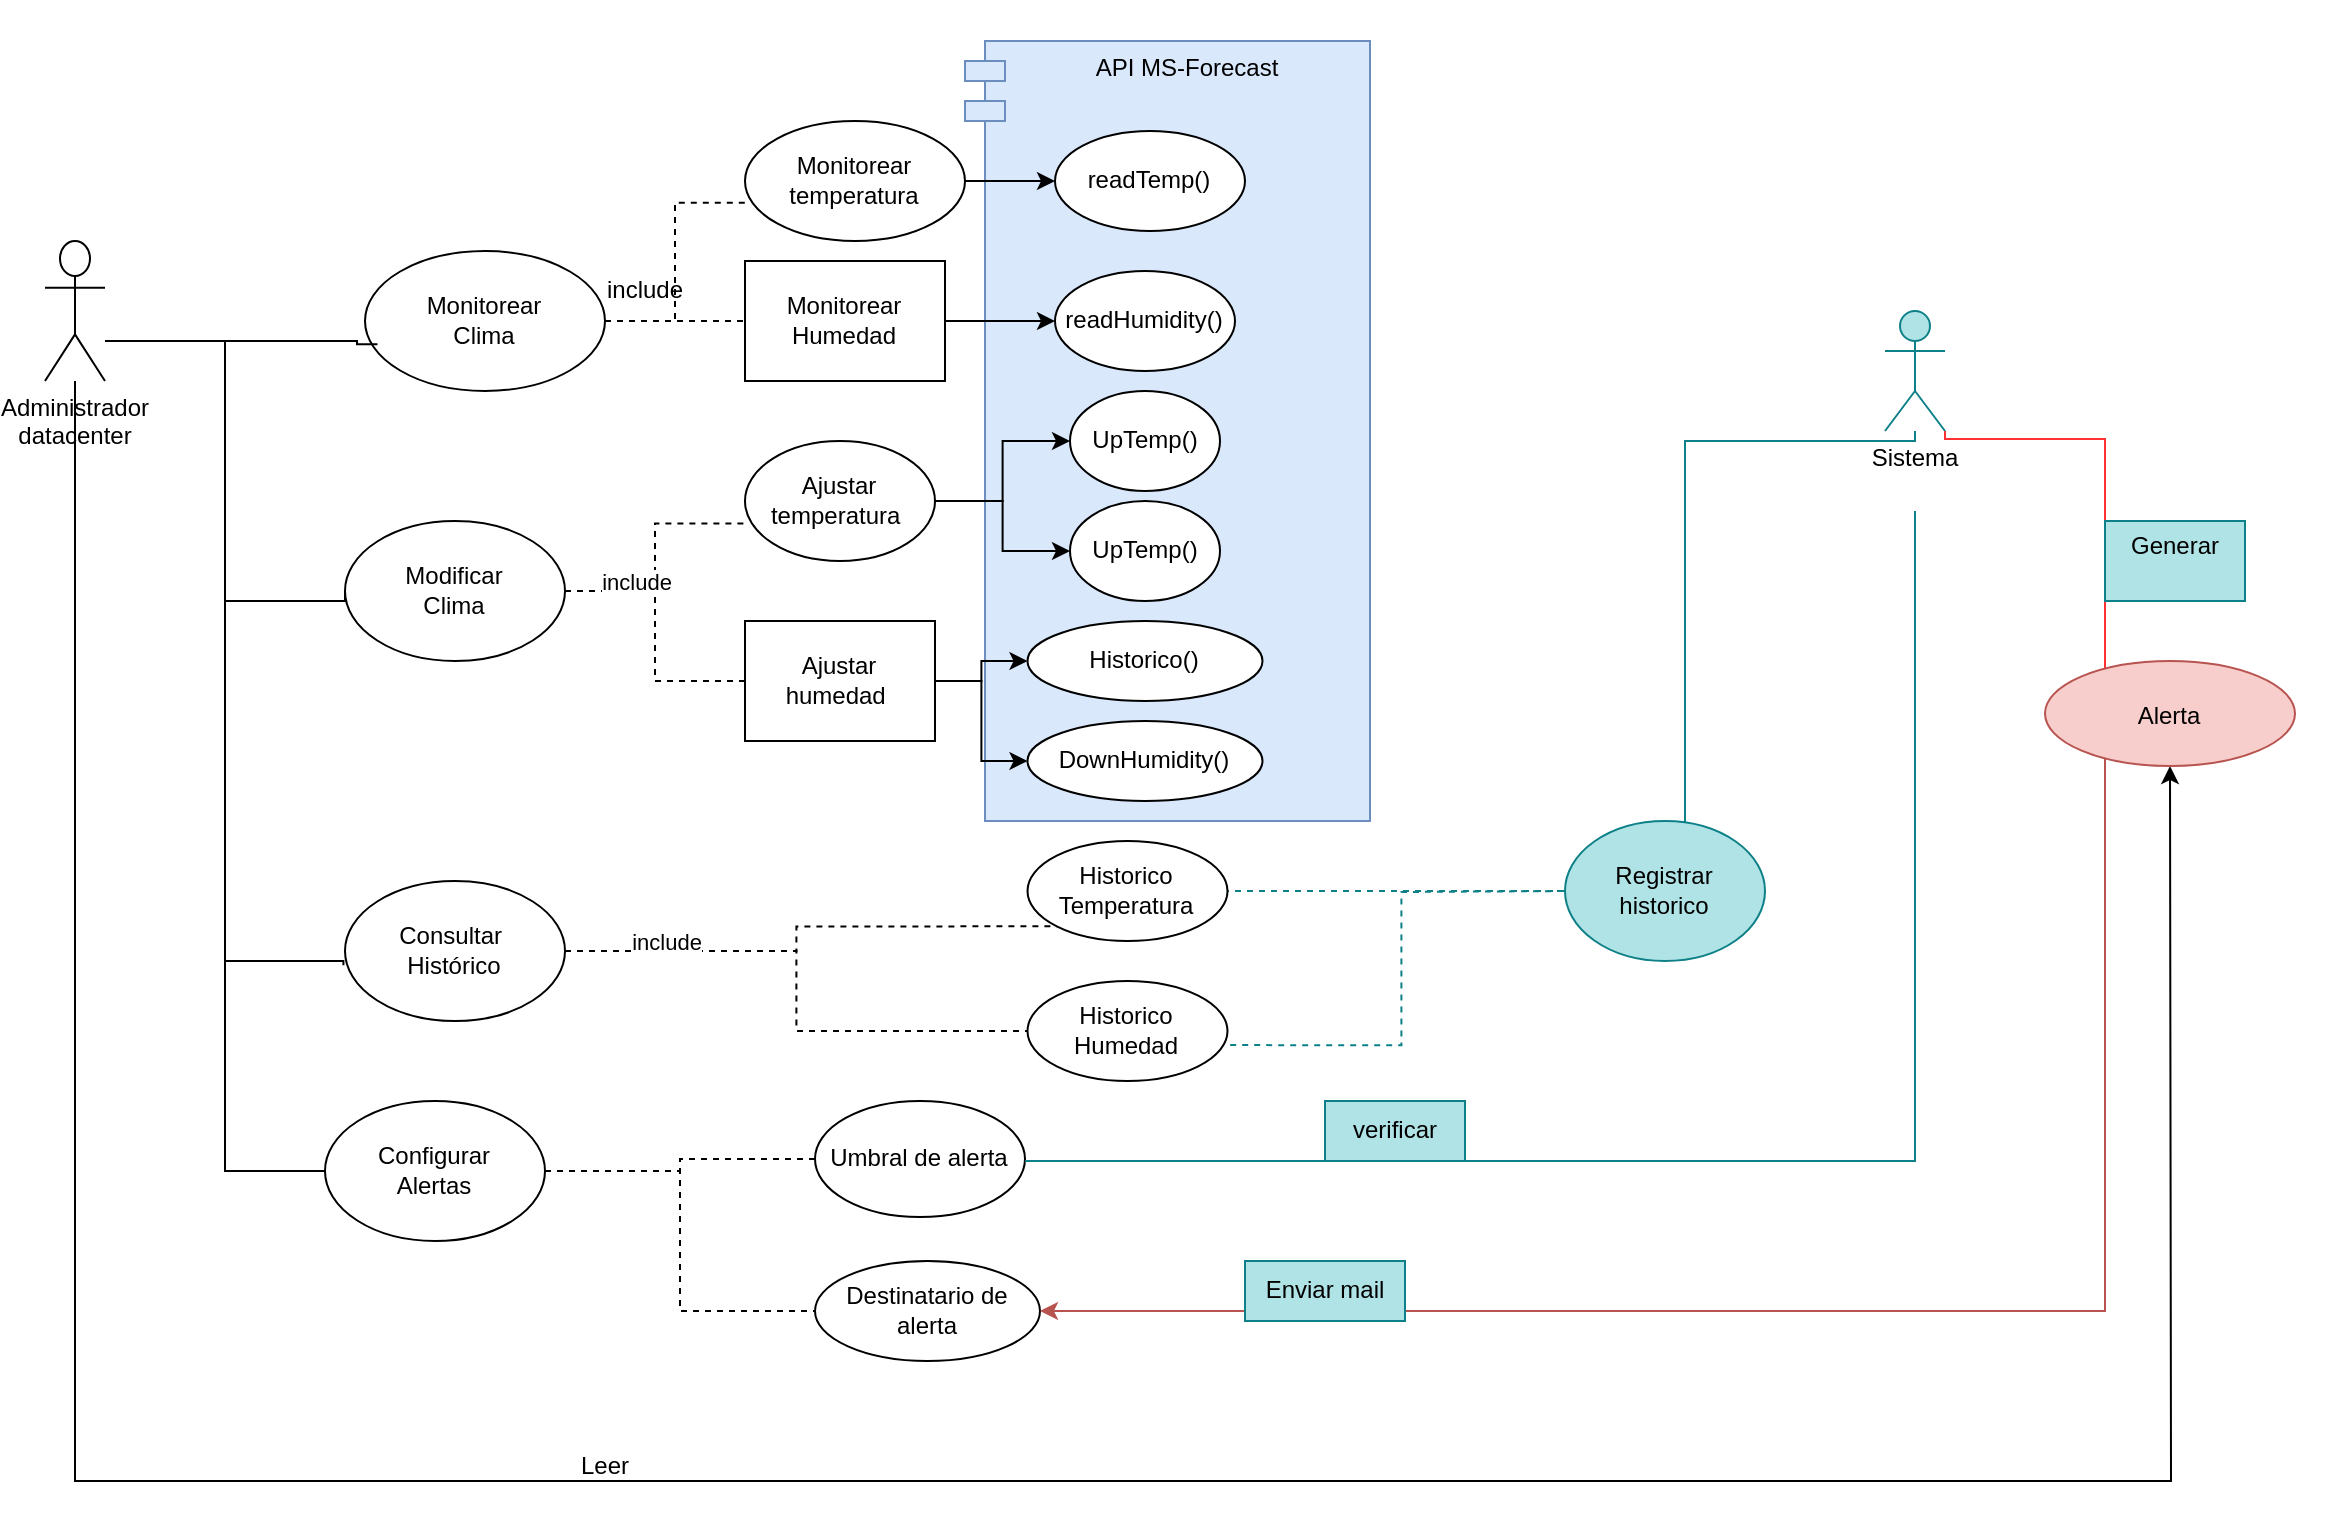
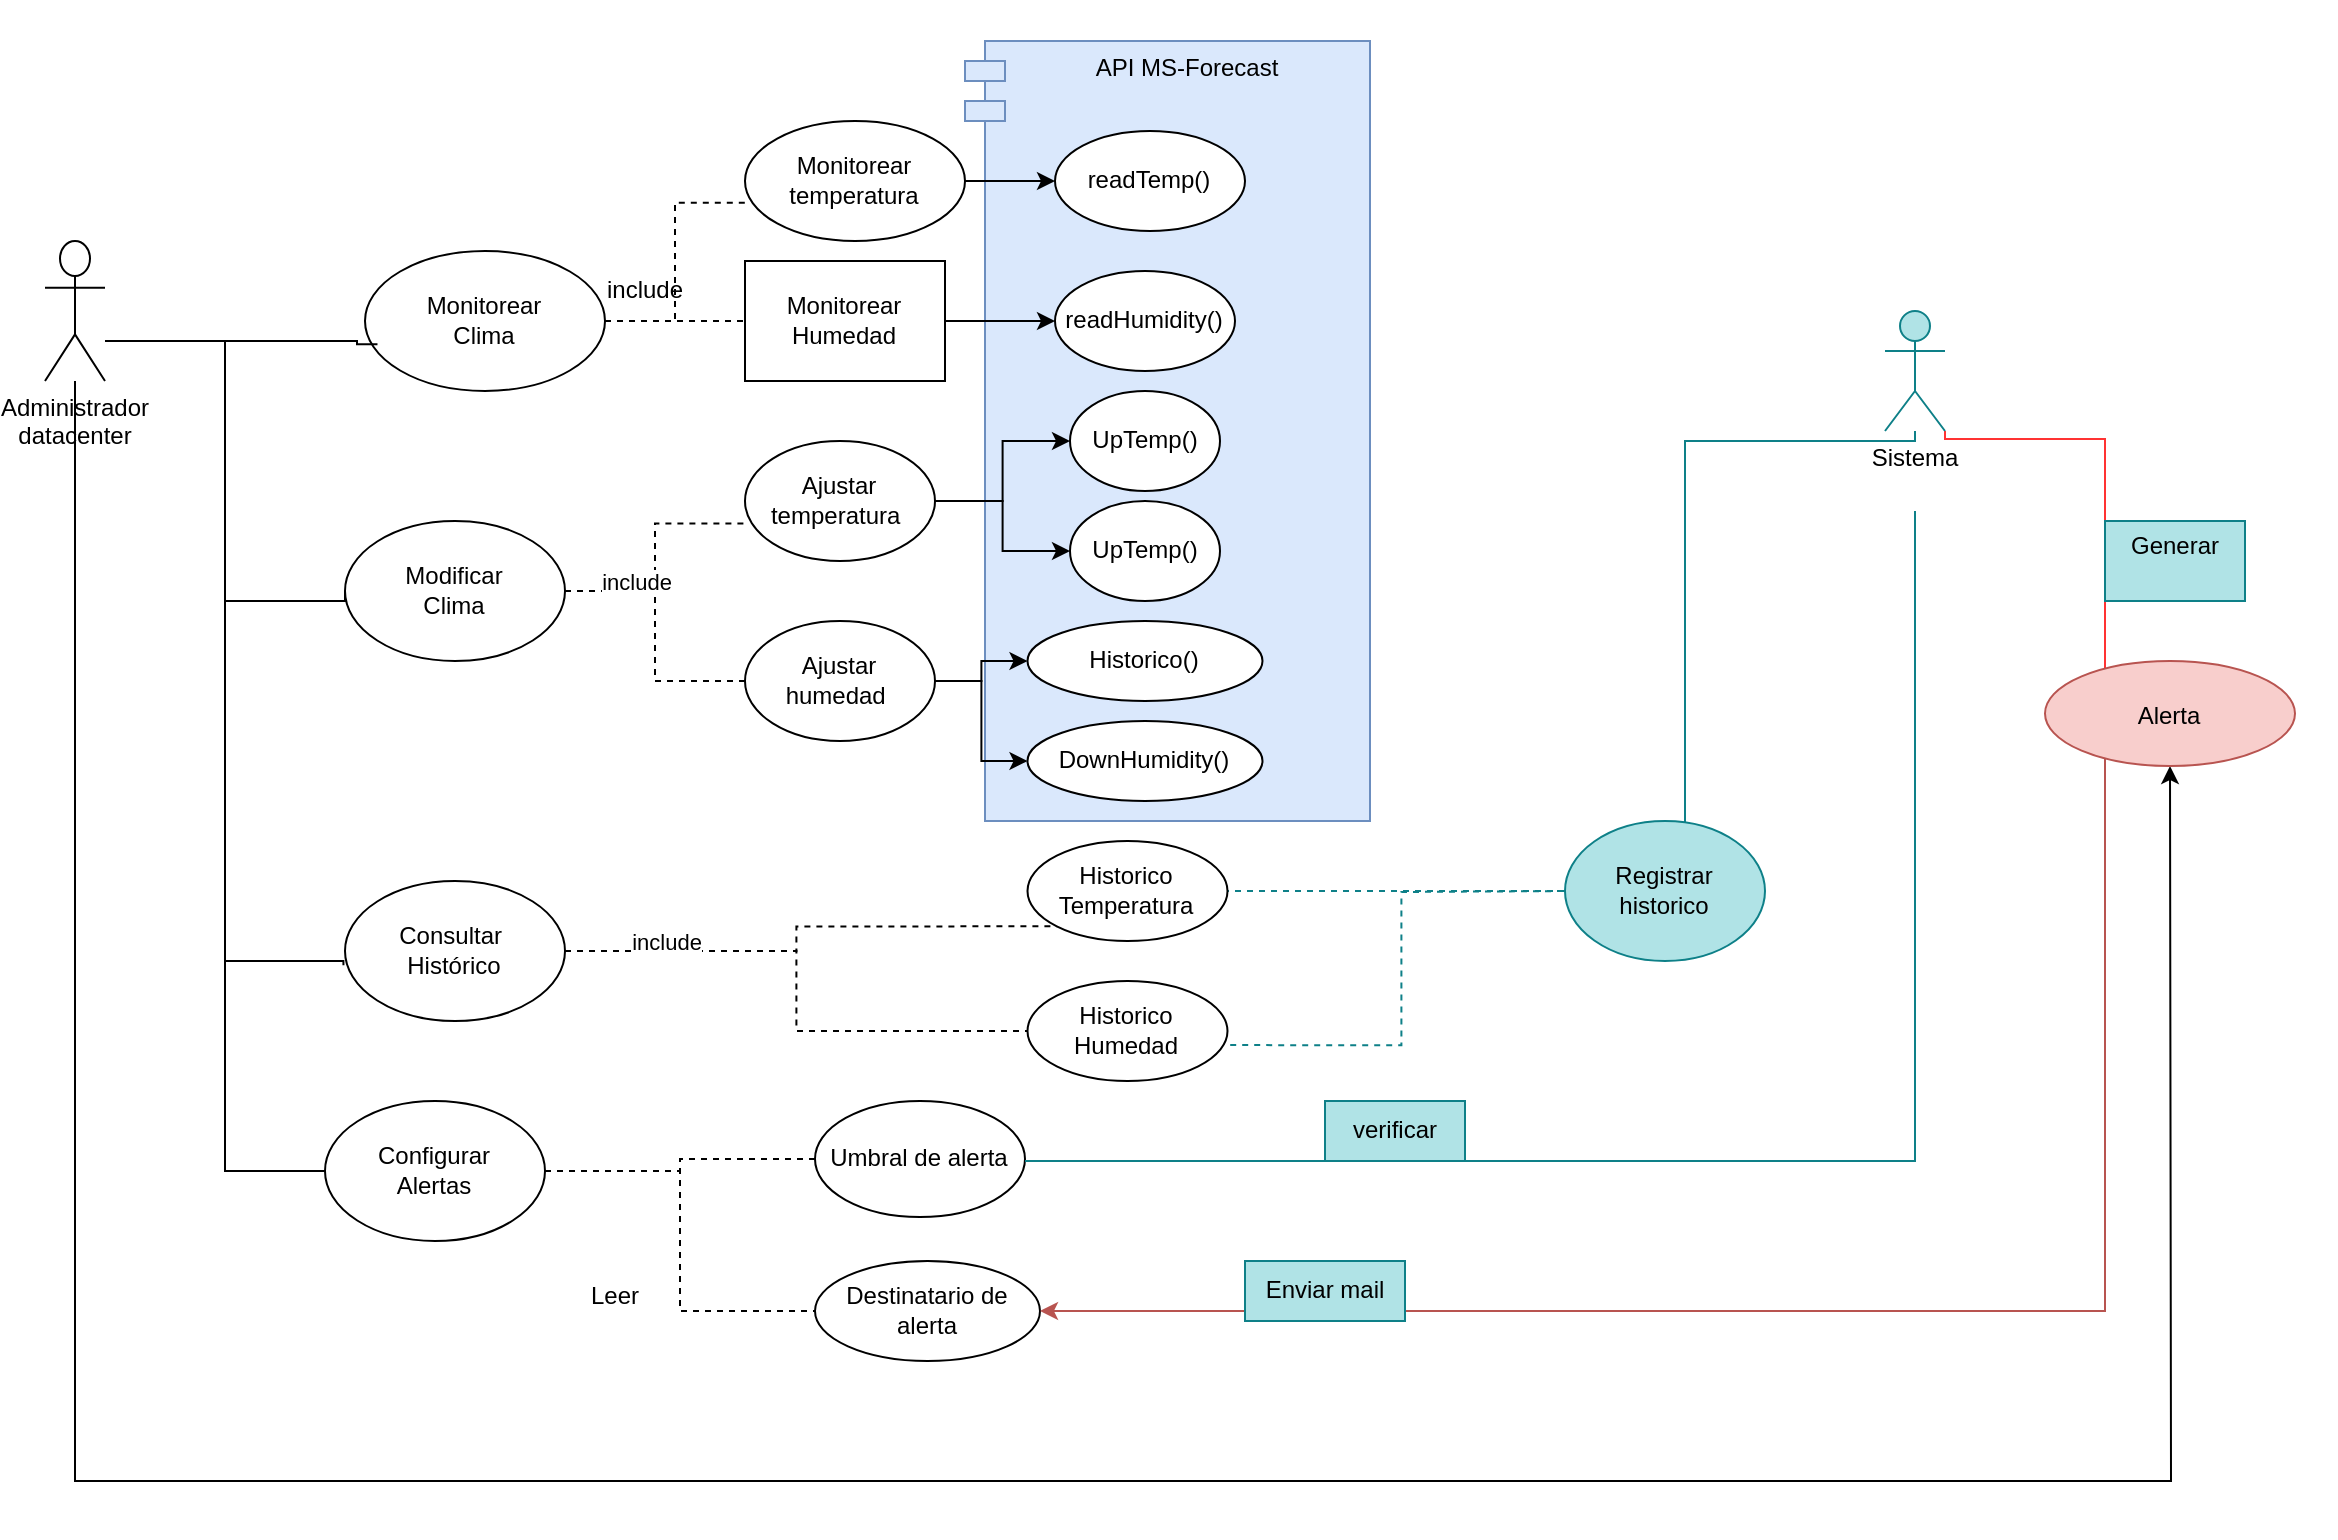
(840, 681) -> (840, 681)
(605, 1467) -> (615, 1297)
